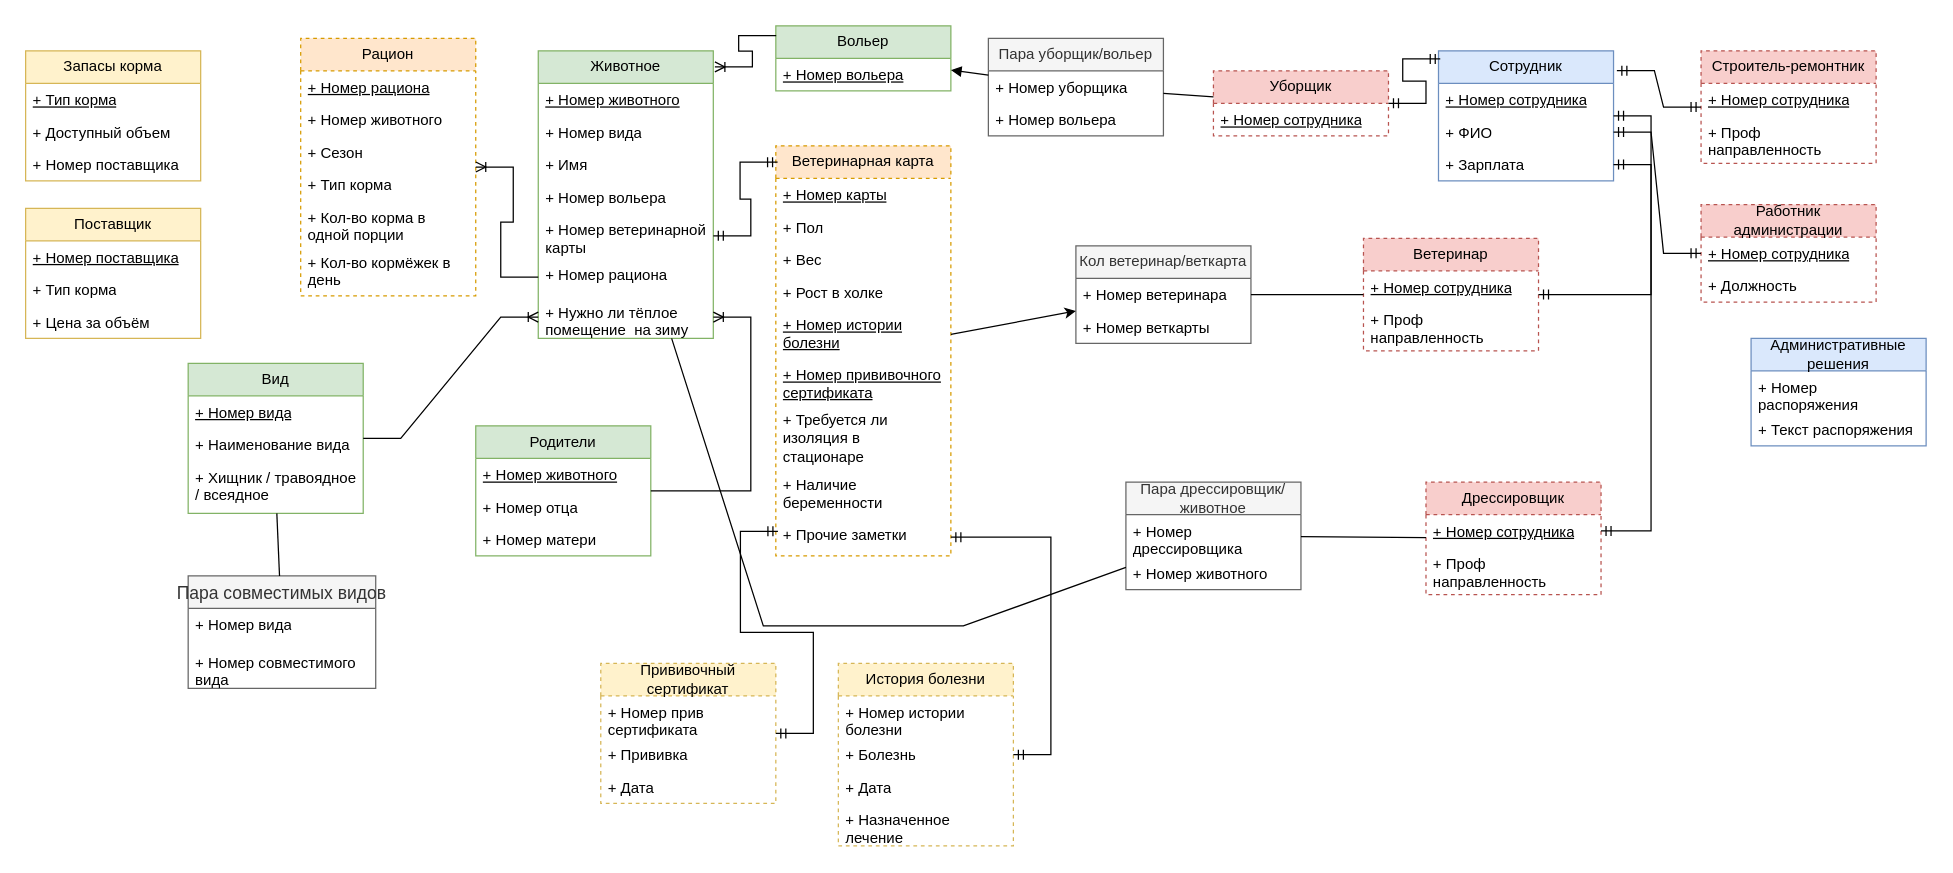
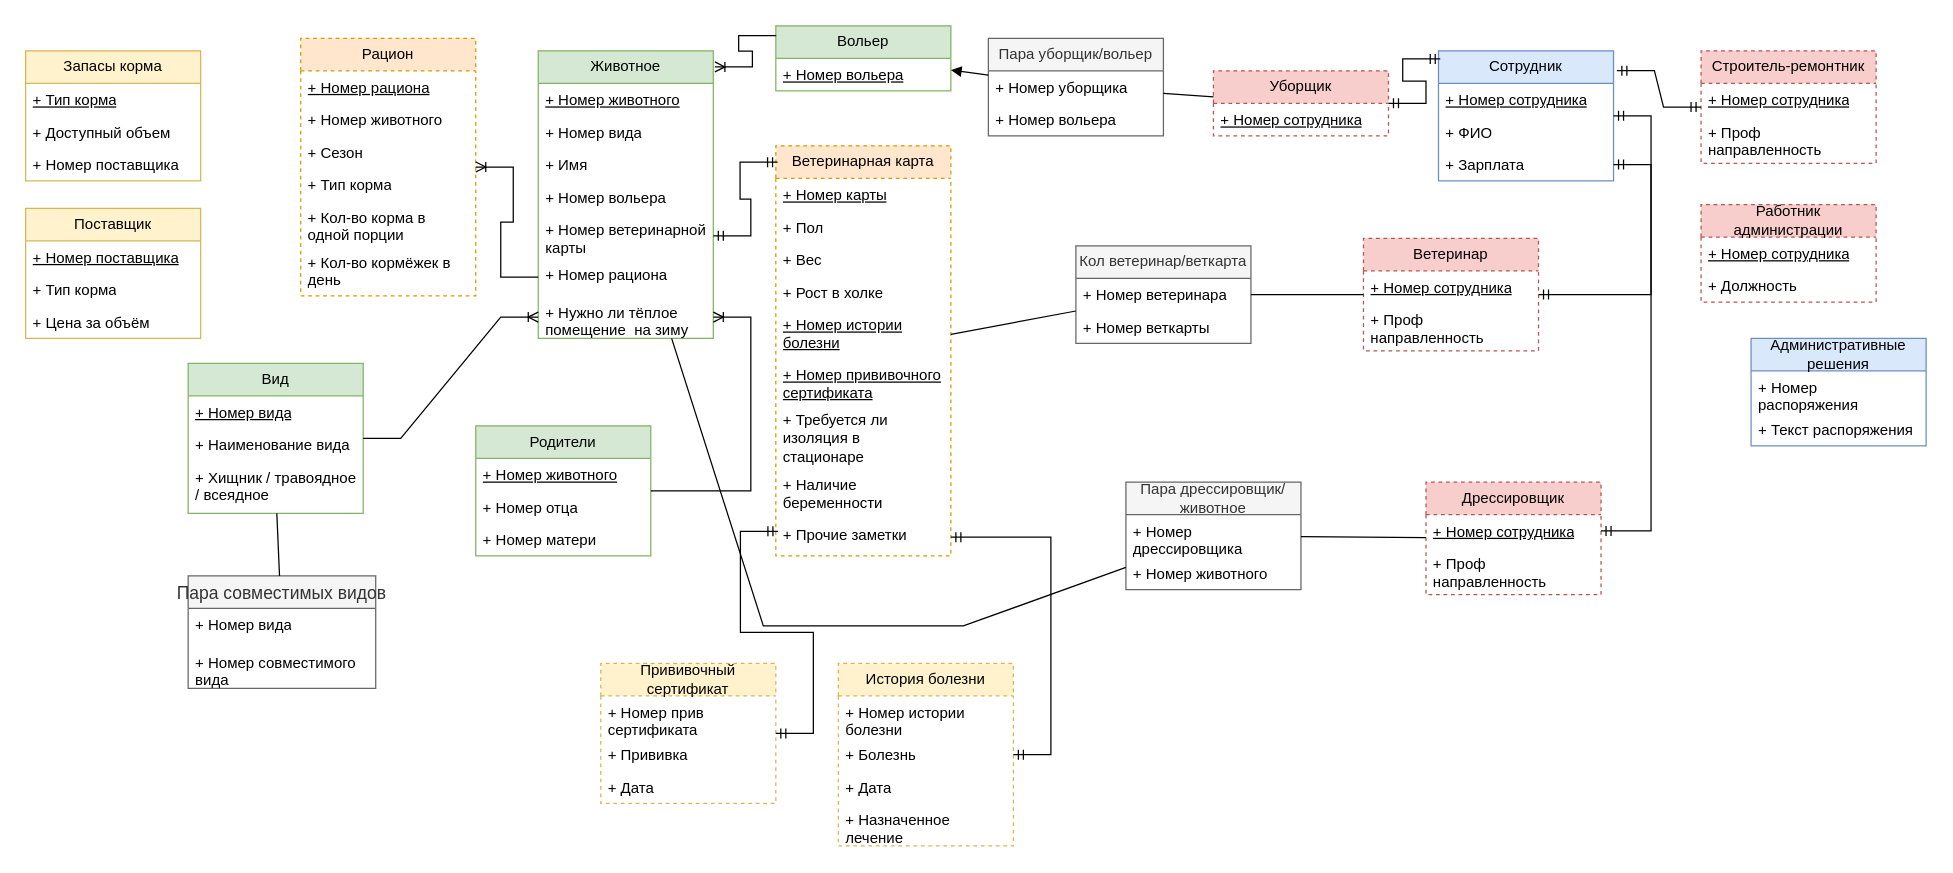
(1659, 214) -> none
(1066, 313) -> (1069, 312)
